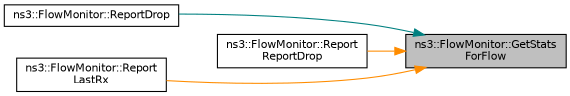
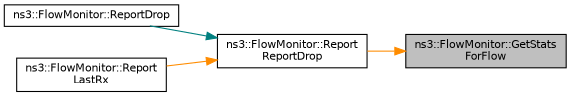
(297, 18) -> (178, 31)
(291, 83) -> (186, 64)
